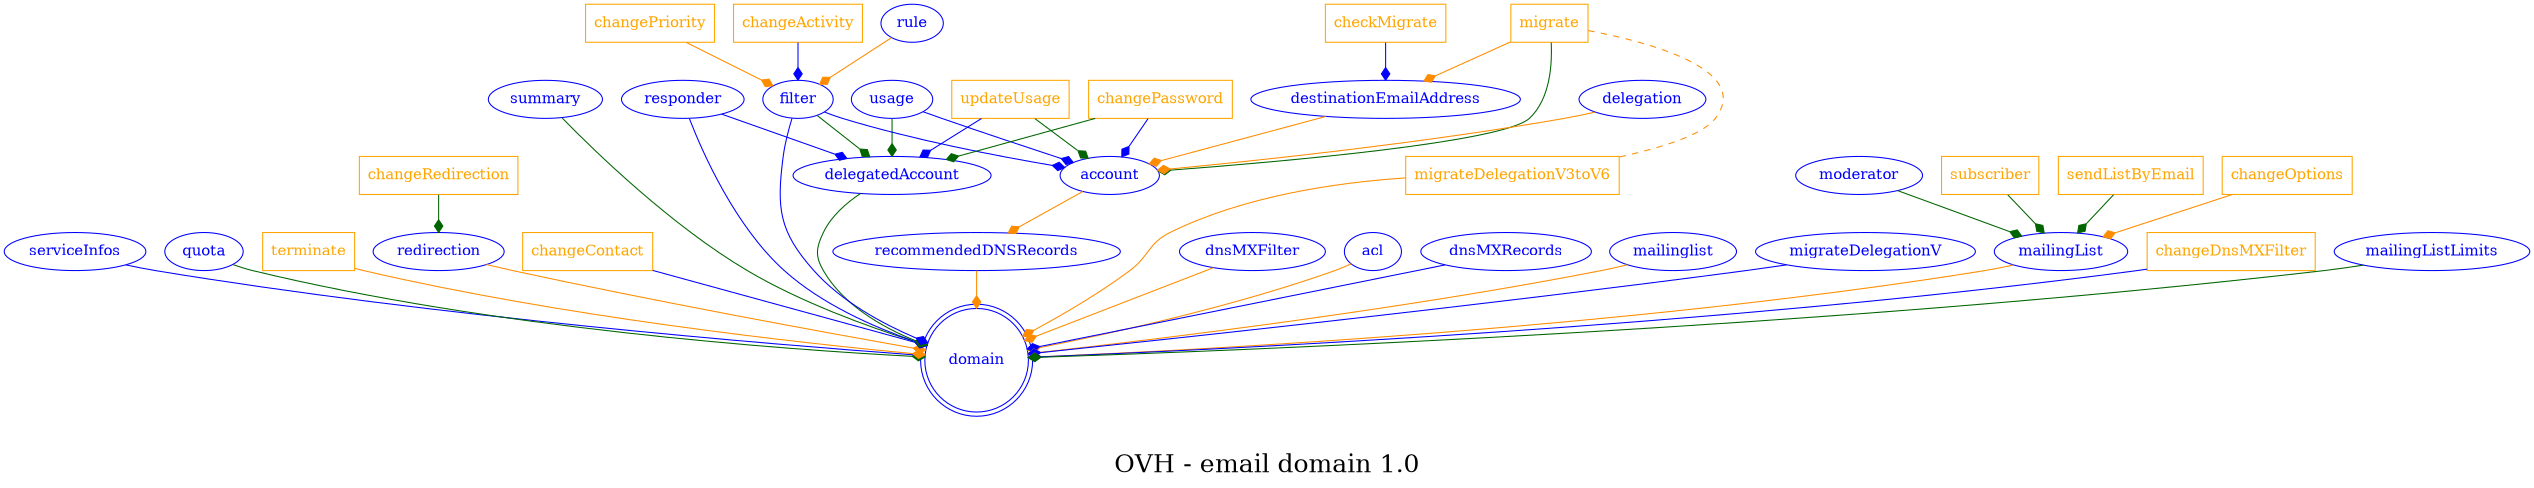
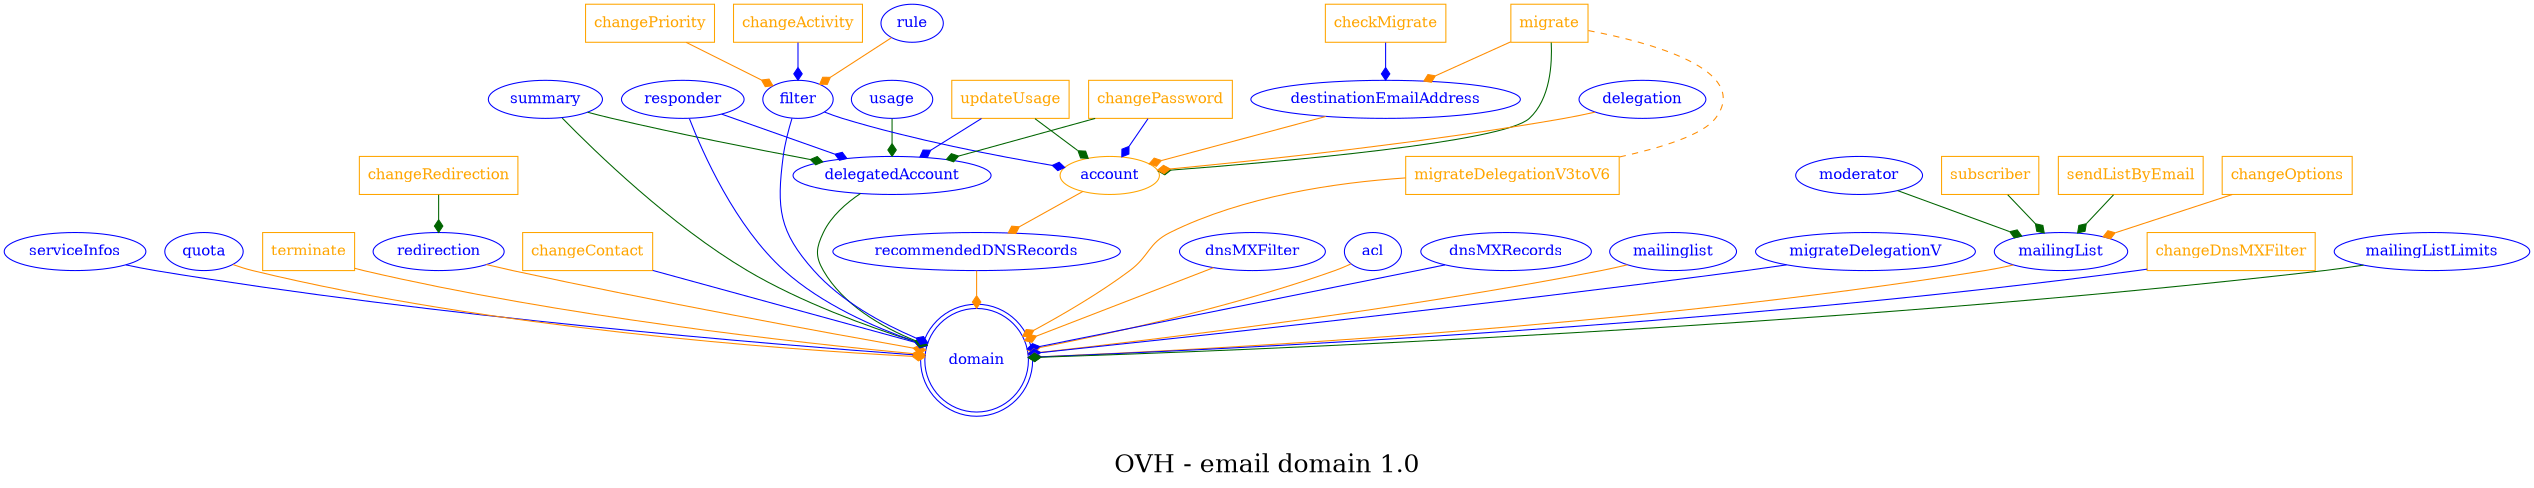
(838, 132) -> (687, 135)
(992, 136) -> none
(1110, 175) -> (1110, 175)
(570, 326) -> (570, 326)
